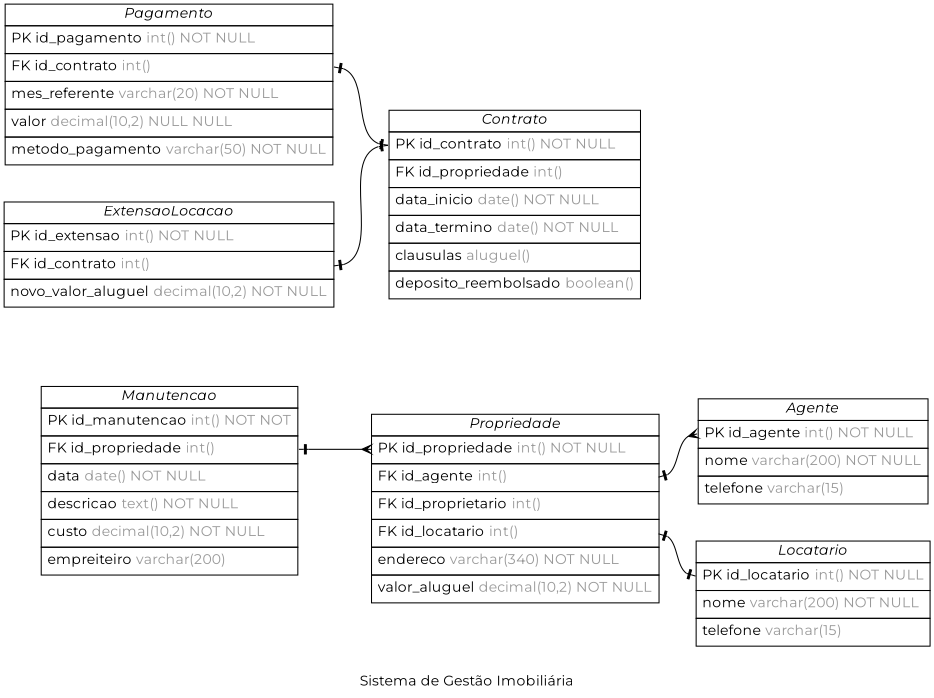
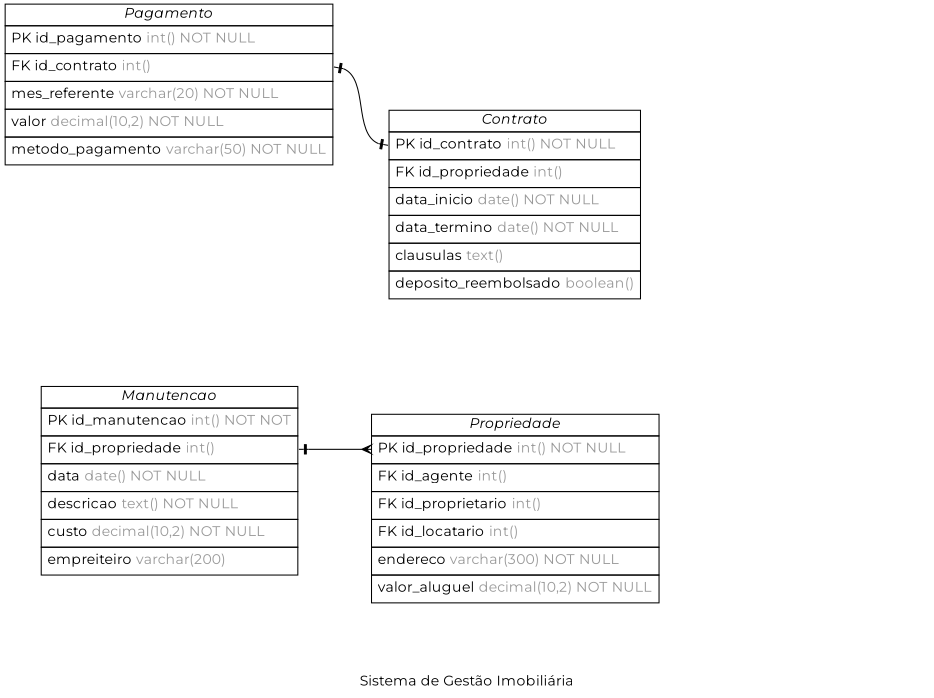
(142, 122) -> (138, 122)
(169, 255) -> none
(499, 256) -> (485, 256)
(813, 451) -> none
(535, 560) -> (535, 560)
(813, 594) -> none
